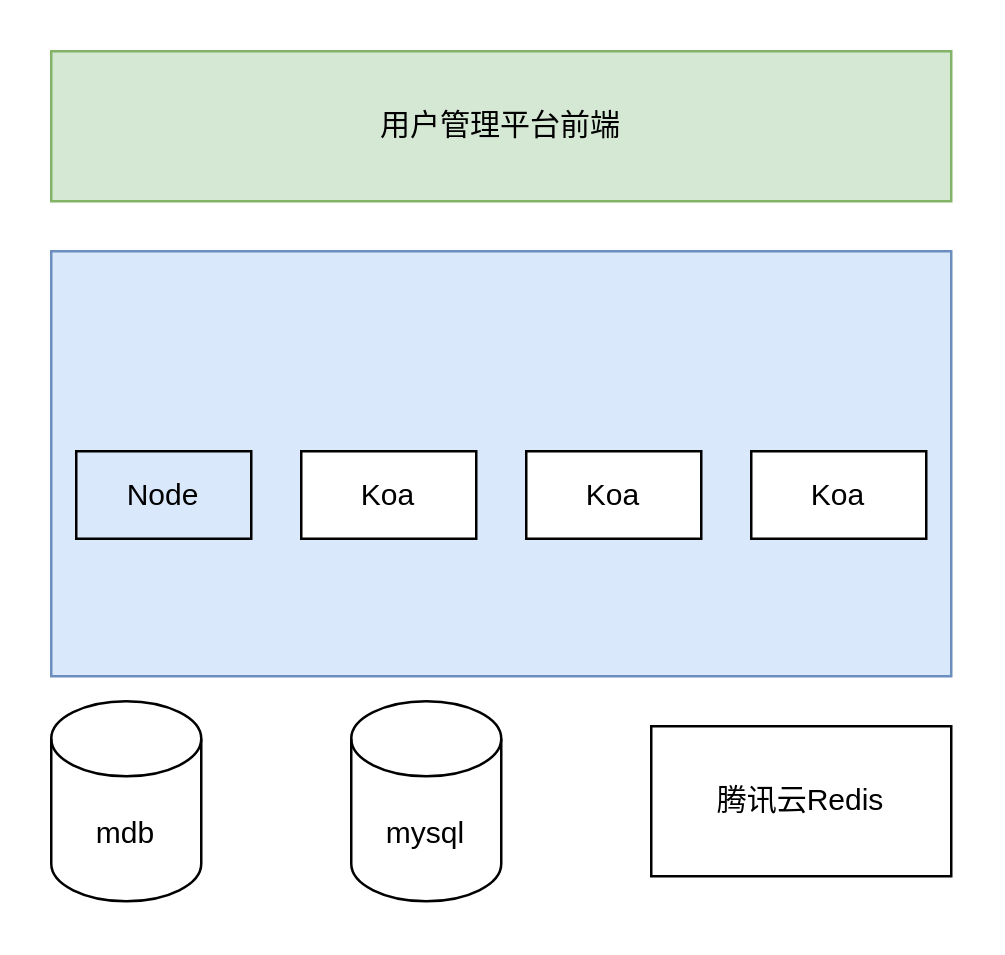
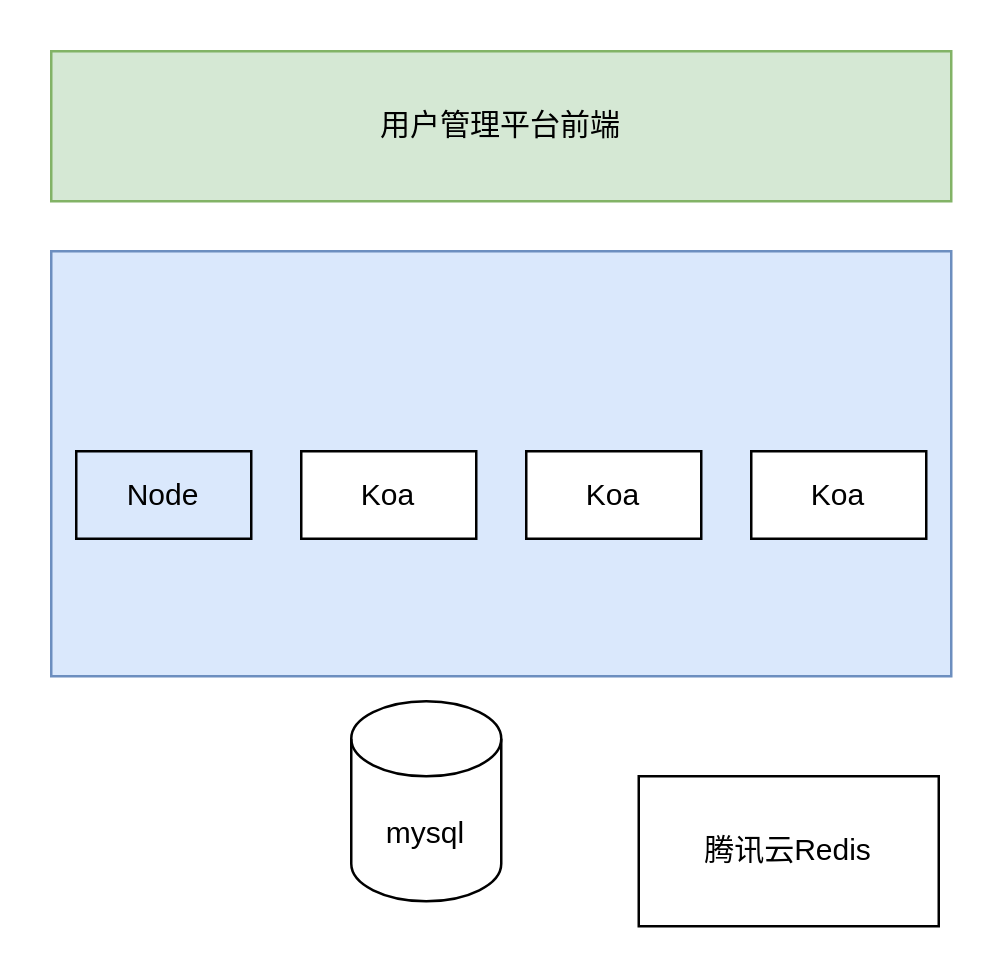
(126, 801) -> none
(801, 801) -> (789, 851)
